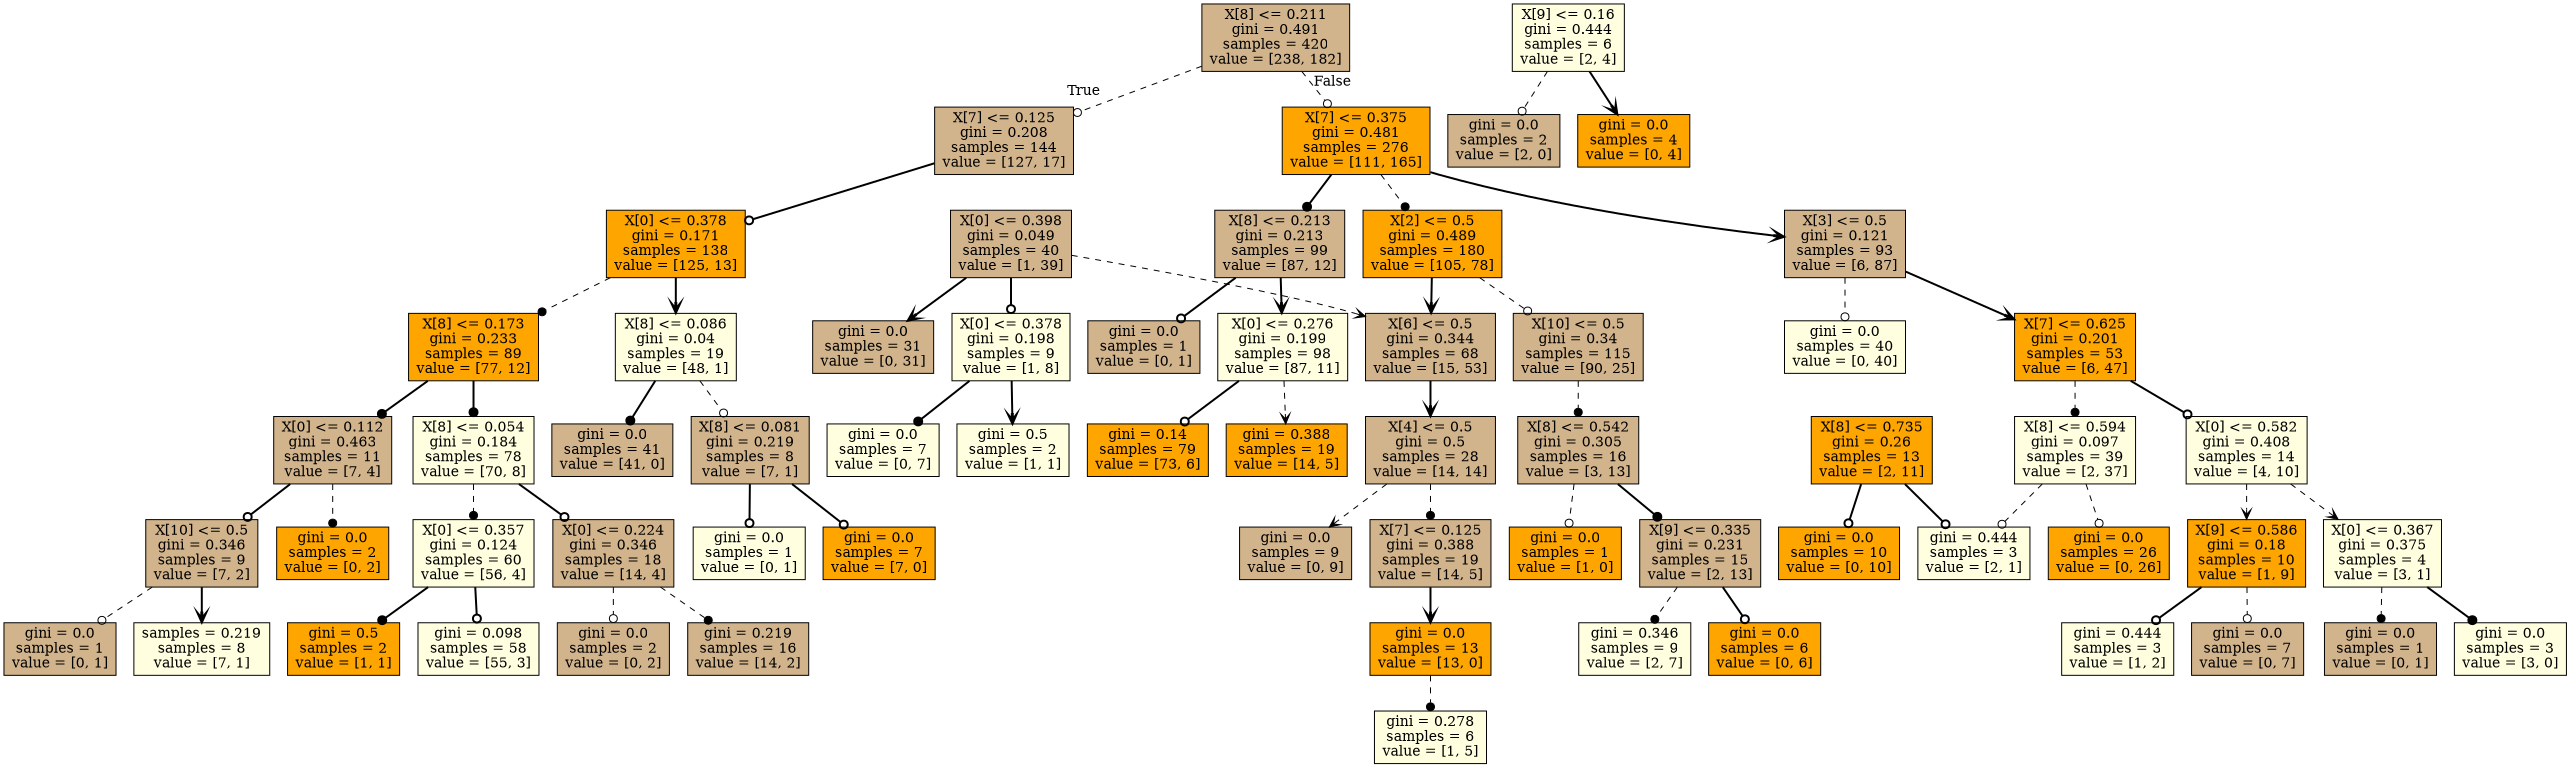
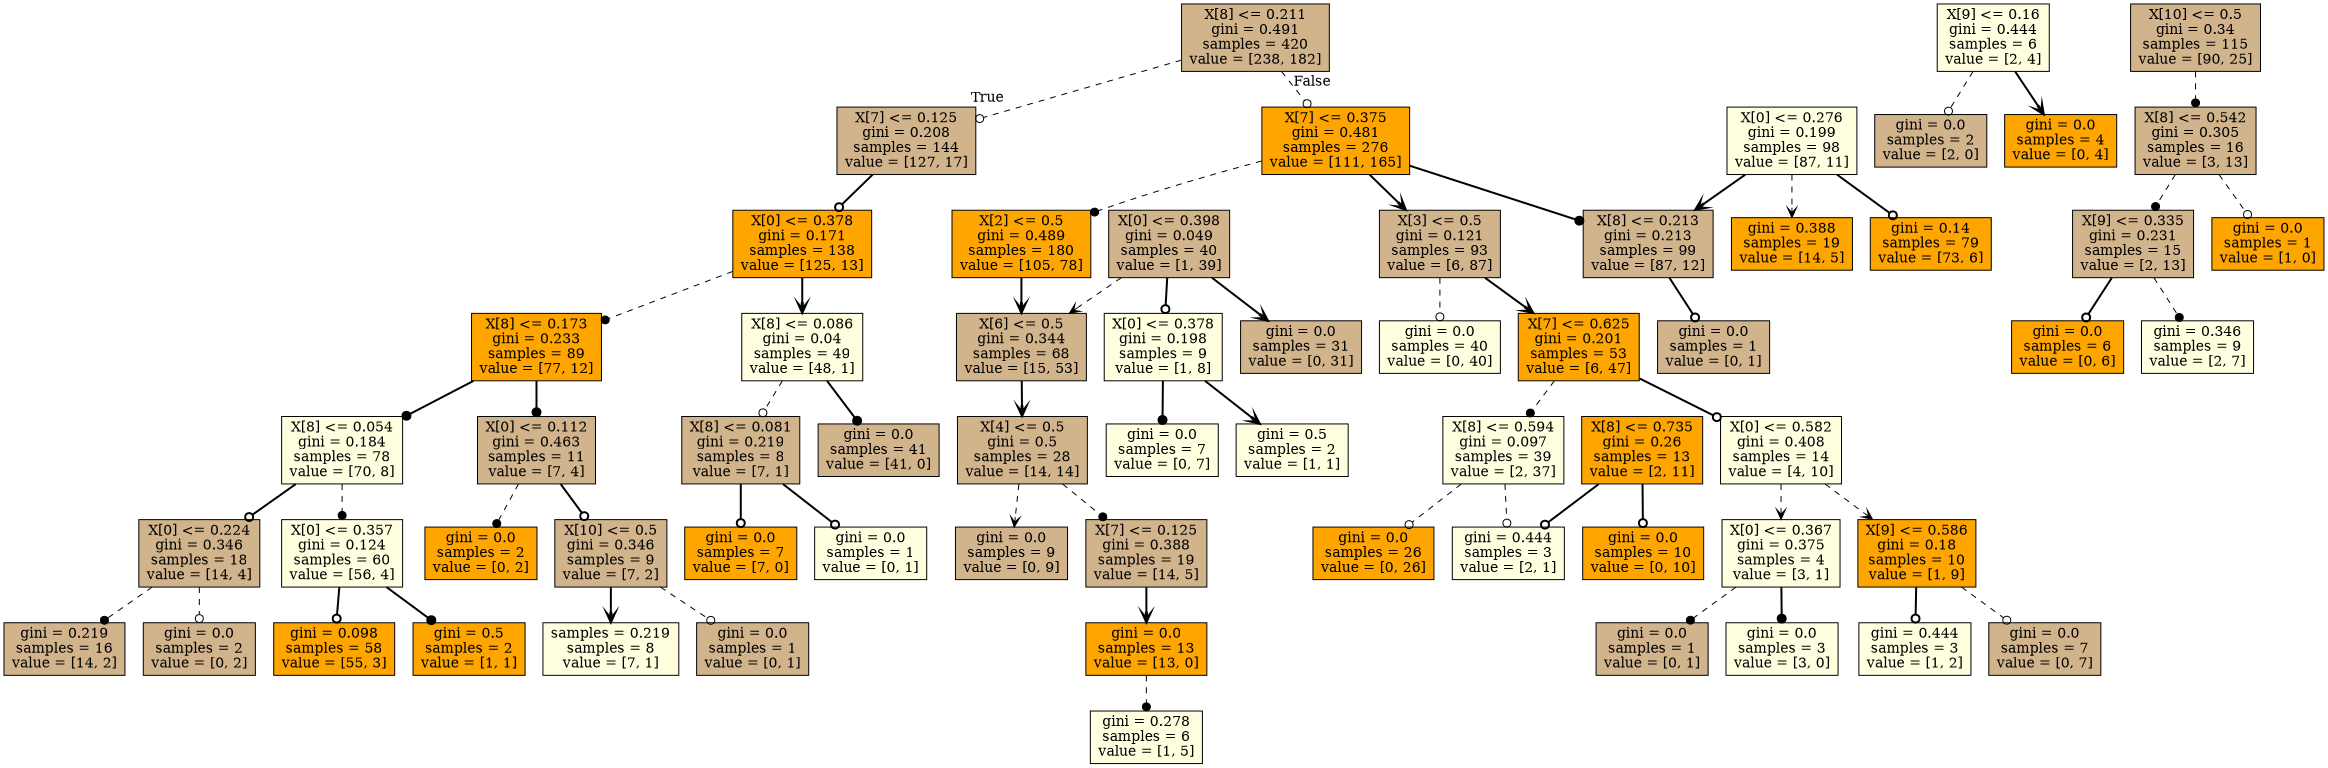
(1281, 289) -> (1724, 189)
(1502, 293) -> none
(676, 347) -> (802, 347)
(1636, 499) -> (2166, 189)
(478, 649) -> (334, 649)
